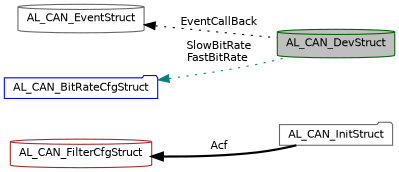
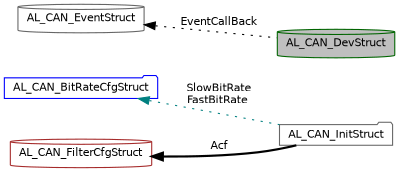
(229, 70) -> (214, 113)
